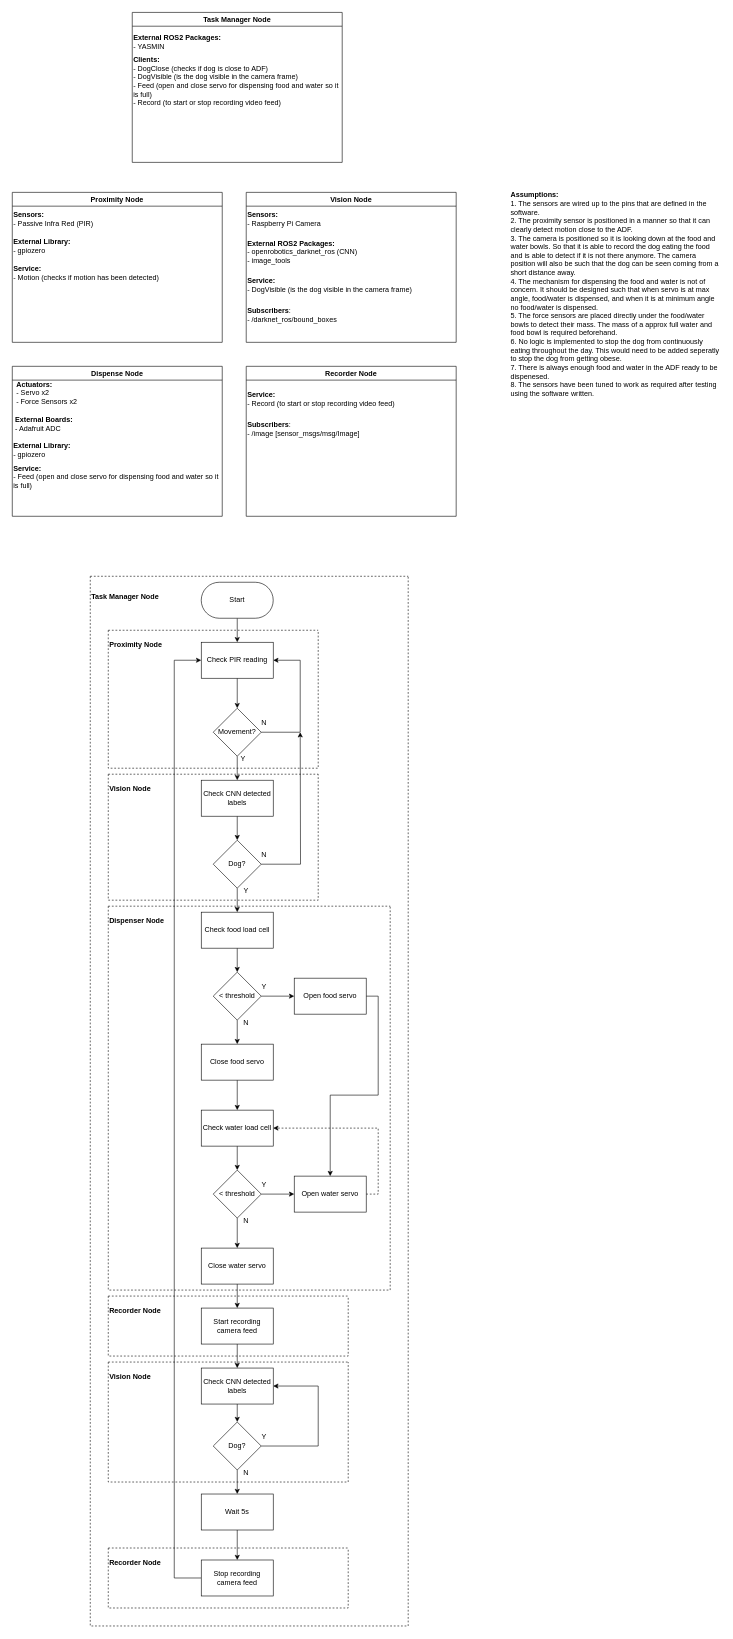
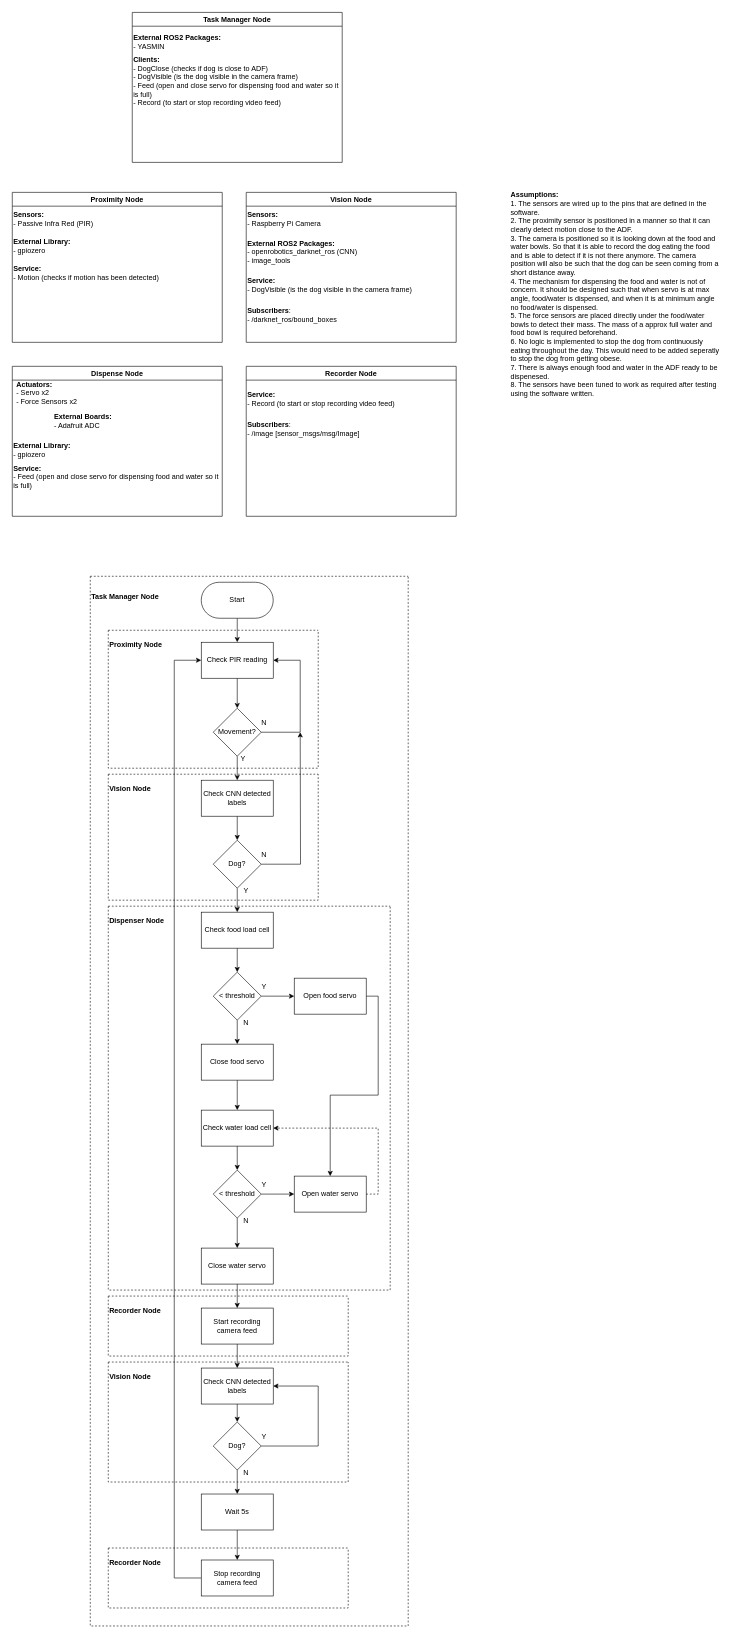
(47, 424) -> (86, 421)
